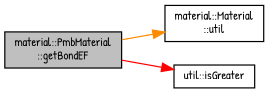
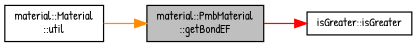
(138, 37) -> (119, 23)
(214, 76) -> (359, 23)
